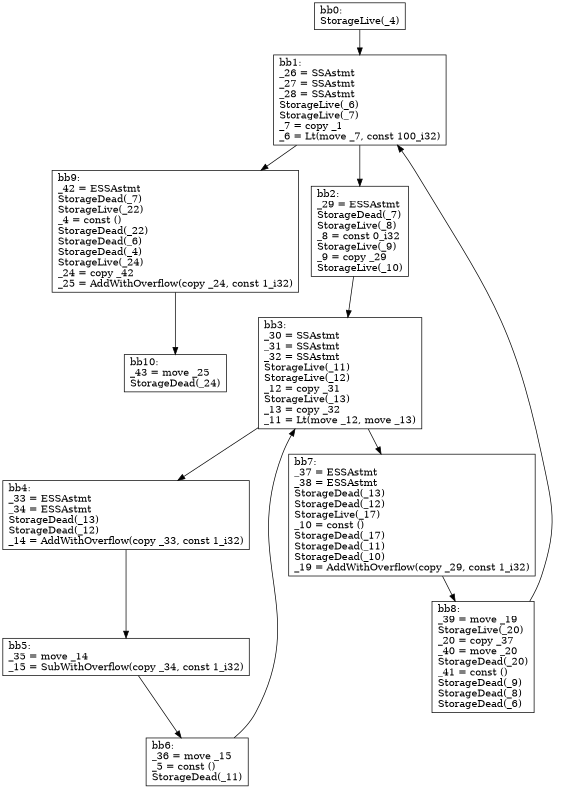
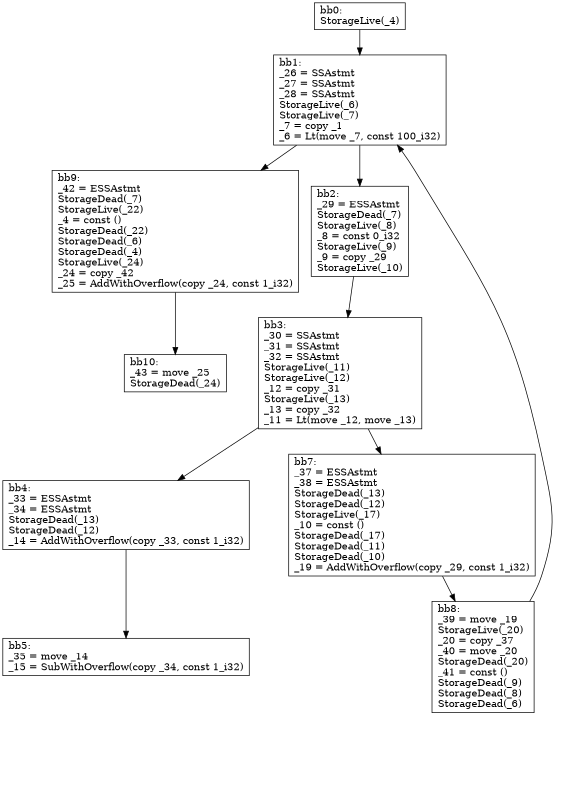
(197, 762) -> none
